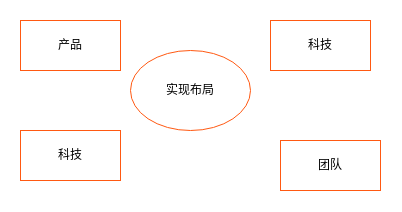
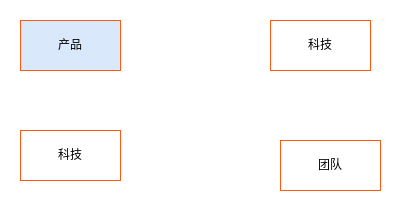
(71, 46) -> (71, 46)
(191, 91) -> none
